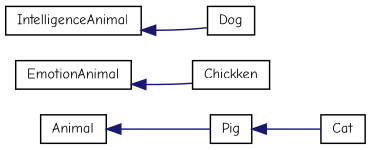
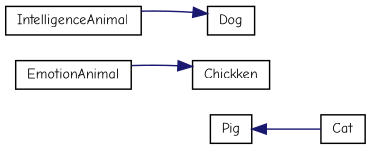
(182, 30) -> (167, 11)
(169, 84) -> (155, 65)
(73, 129) -> none
